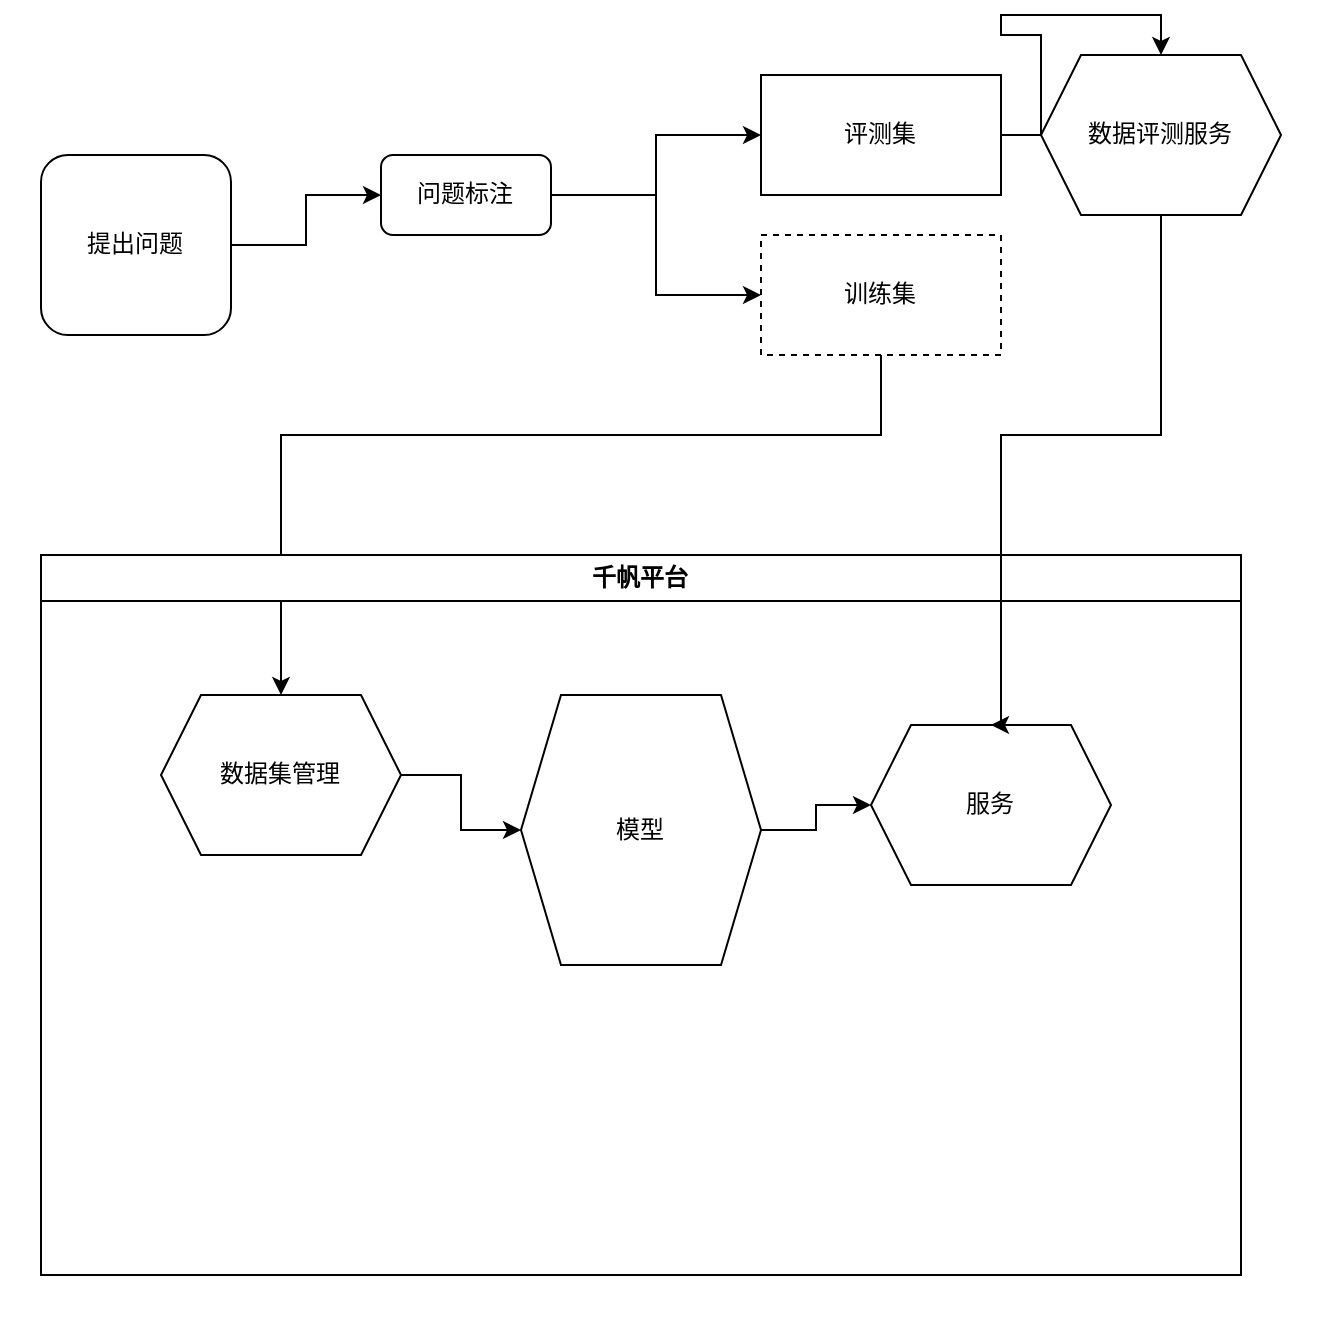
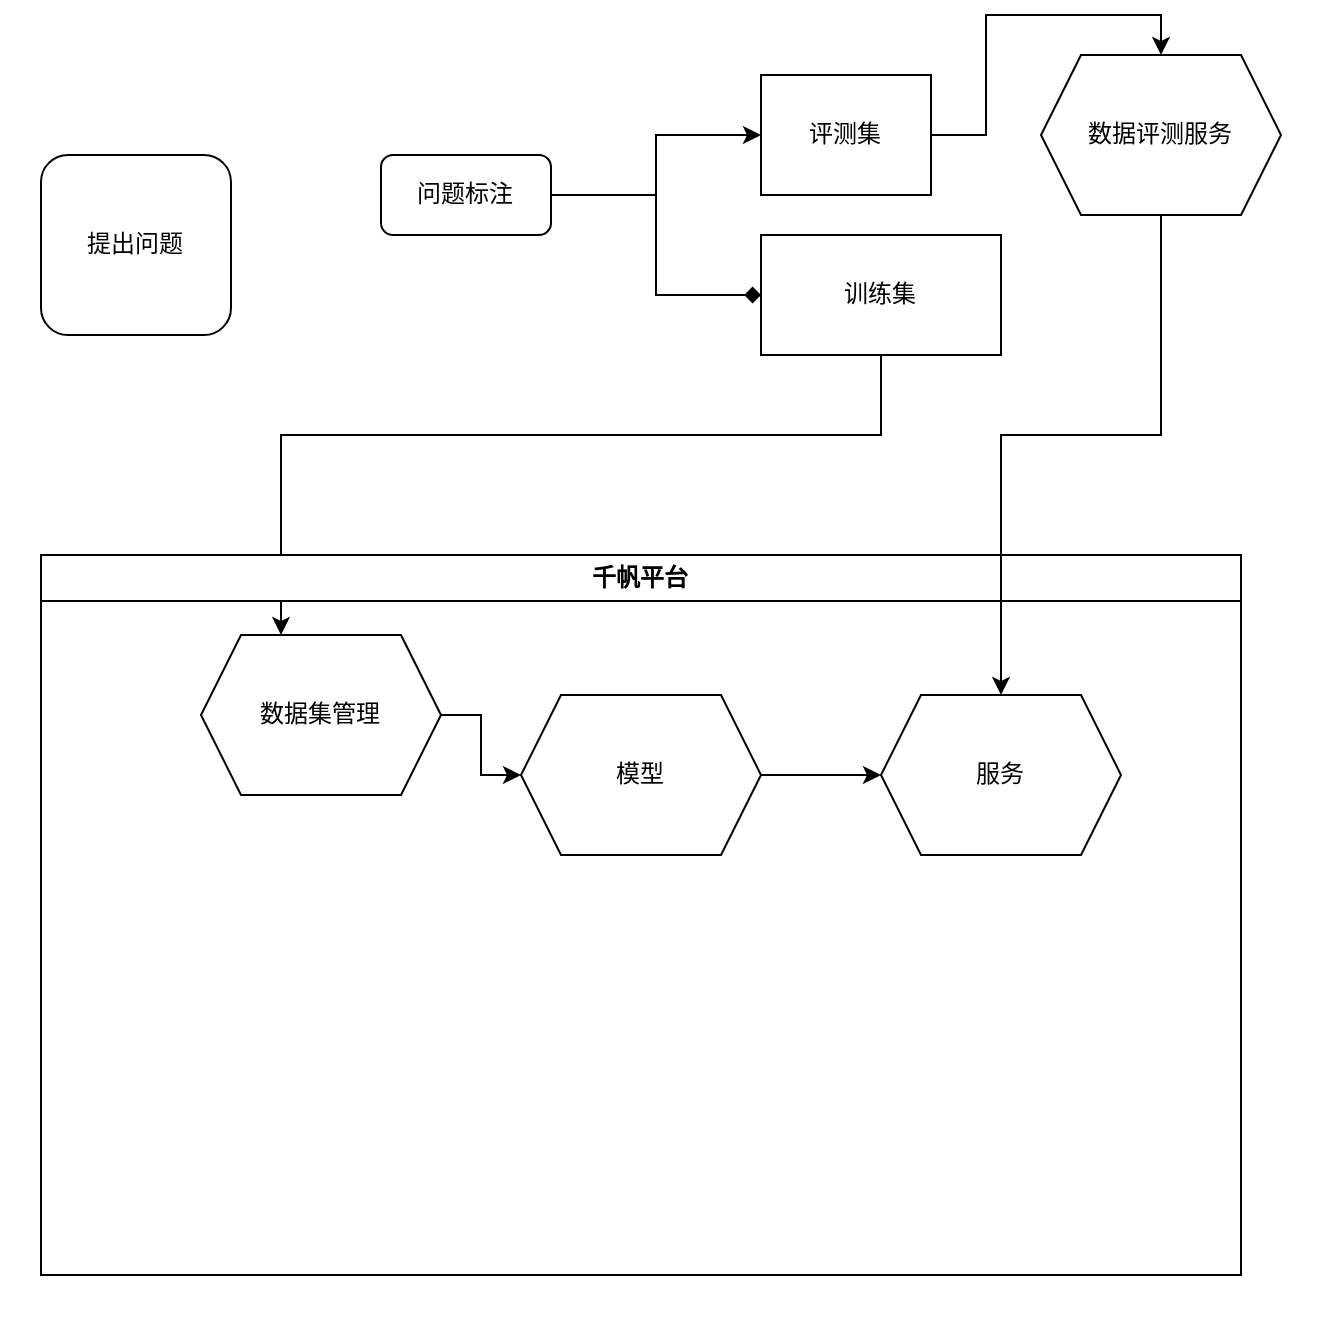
(881, 135) -> (846, 135)
(306, 227) -> none
(745, 295) -> (744, 295)
(881, 295) -> (881, 295)
(281, 775) -> (321, 715)
(991, 805) -> (1001, 775)
(641, 830) -> (641, 775)
